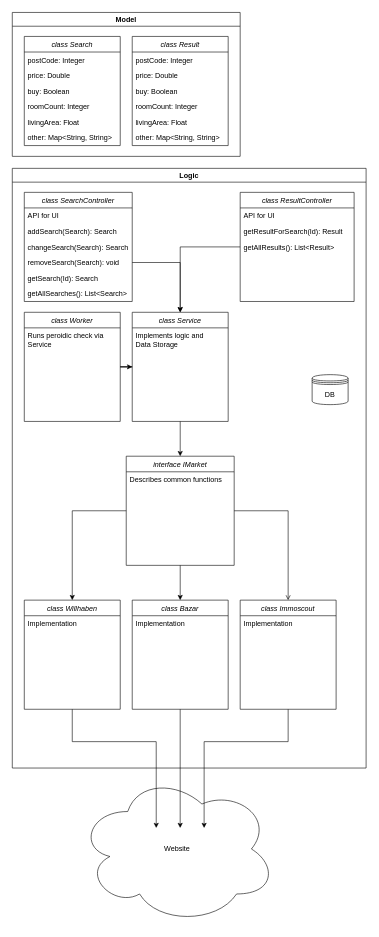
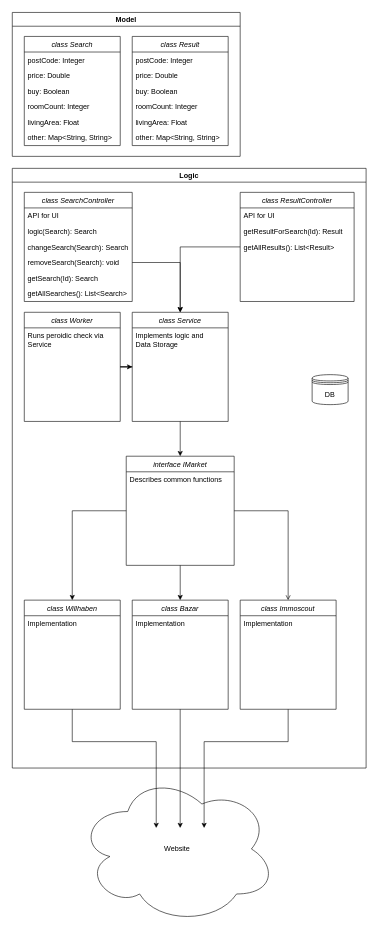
(76, 232) -> (66, 232)
